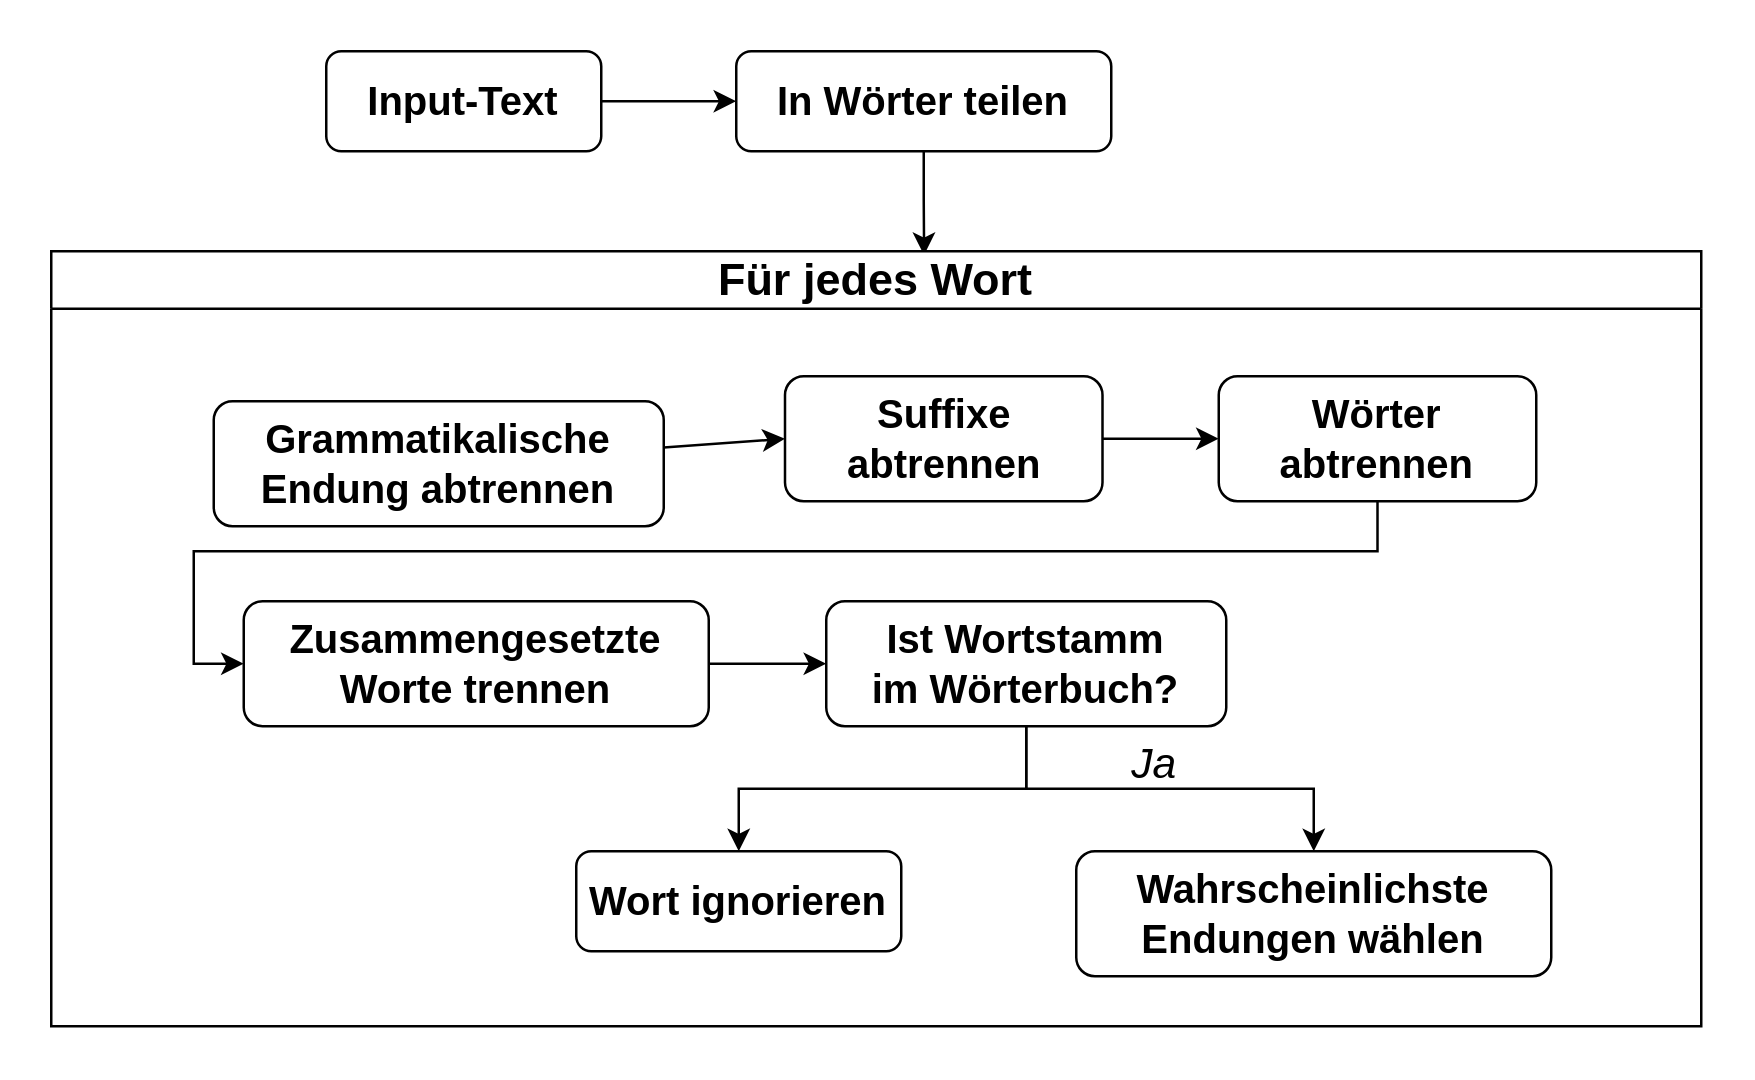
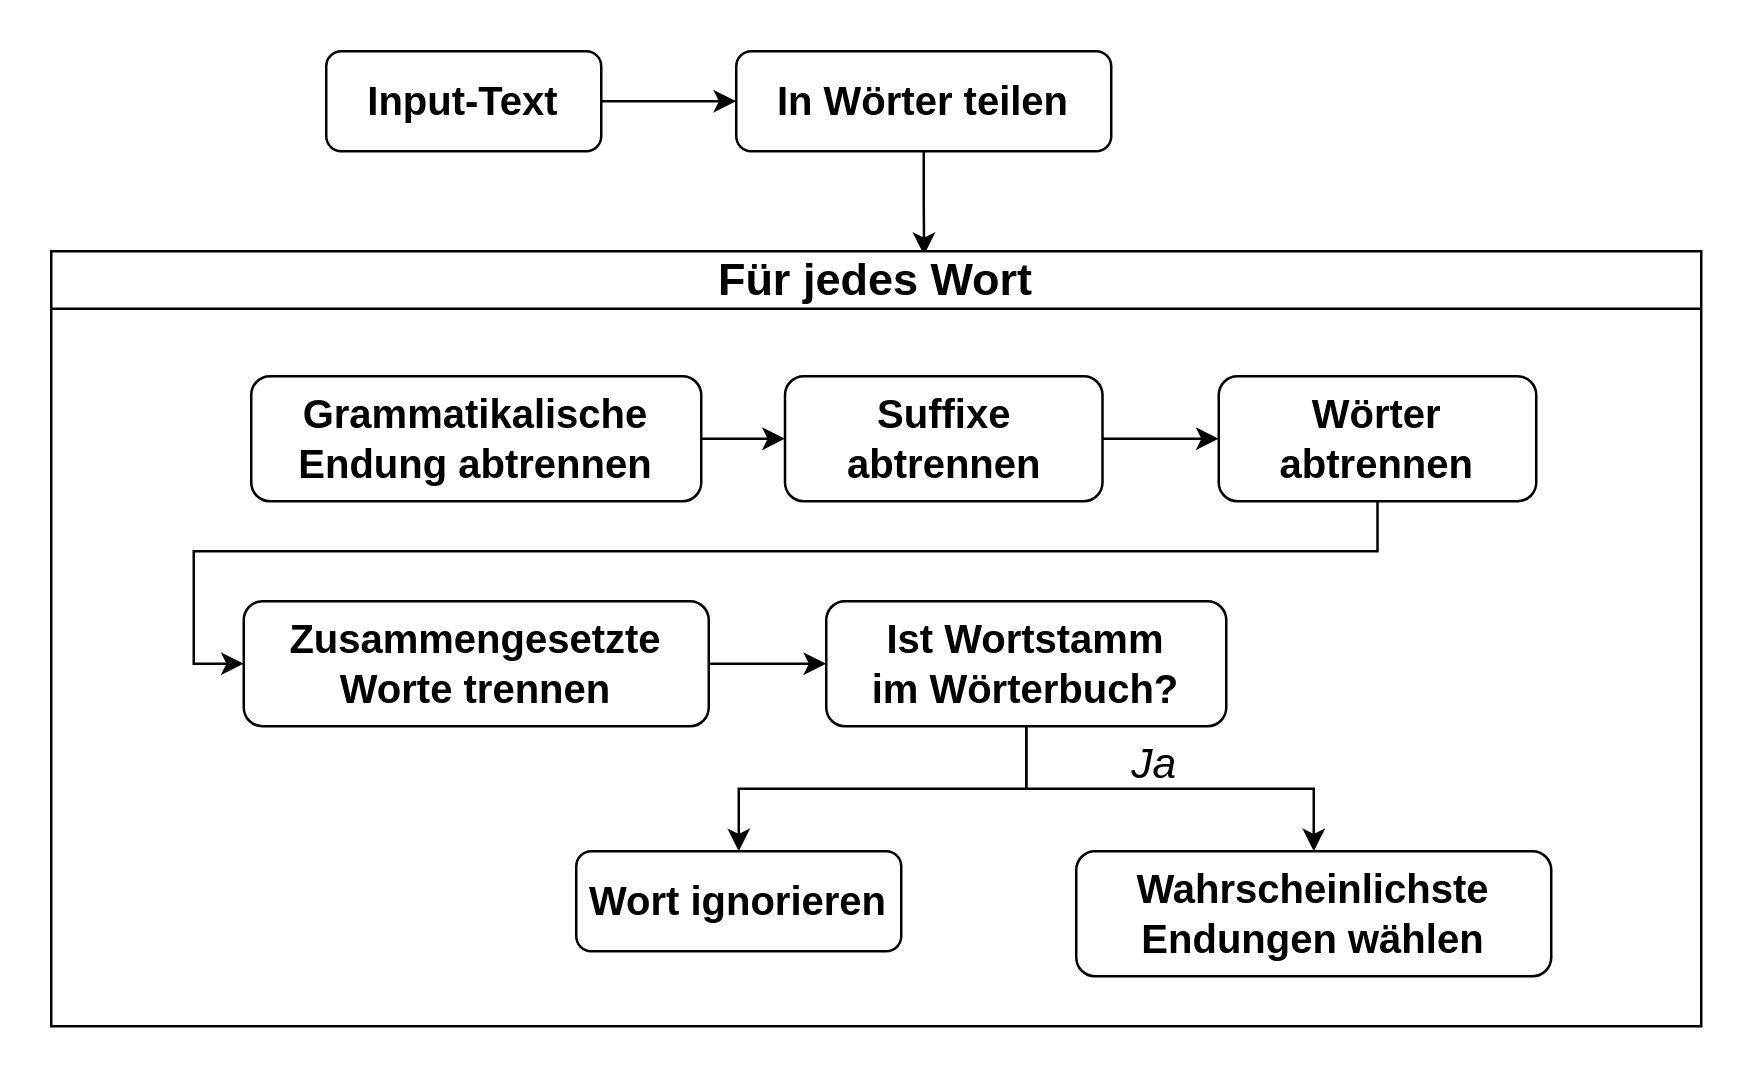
(439, 464) -> (476, 439)
